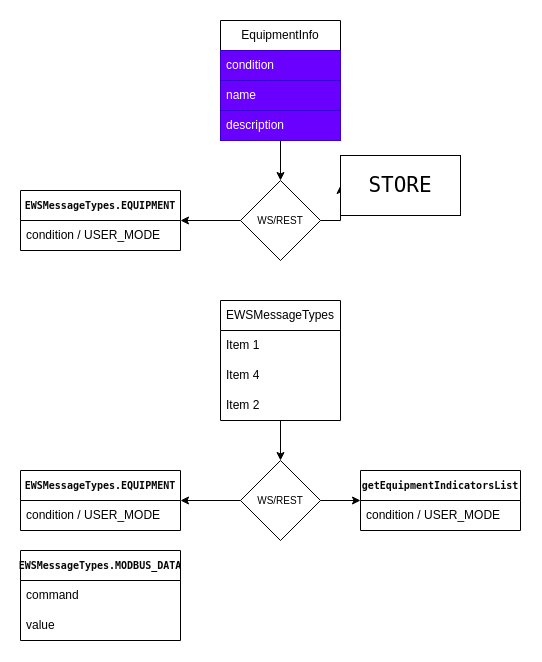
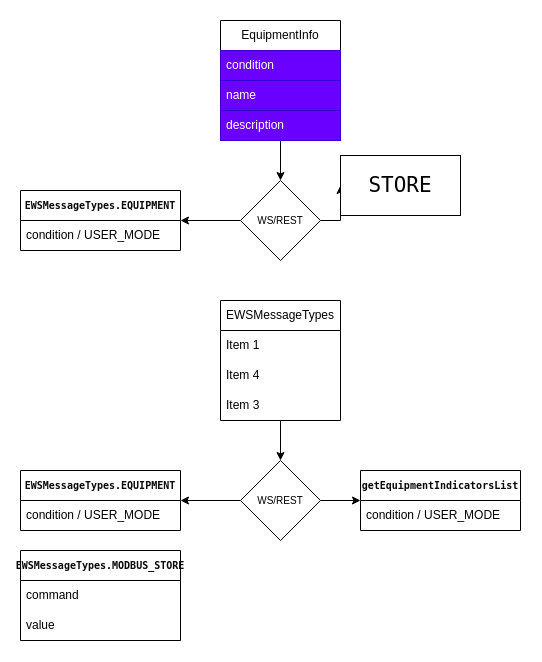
(245, 406) -> (245, 406)
(101, 566) -> (101, 566)
